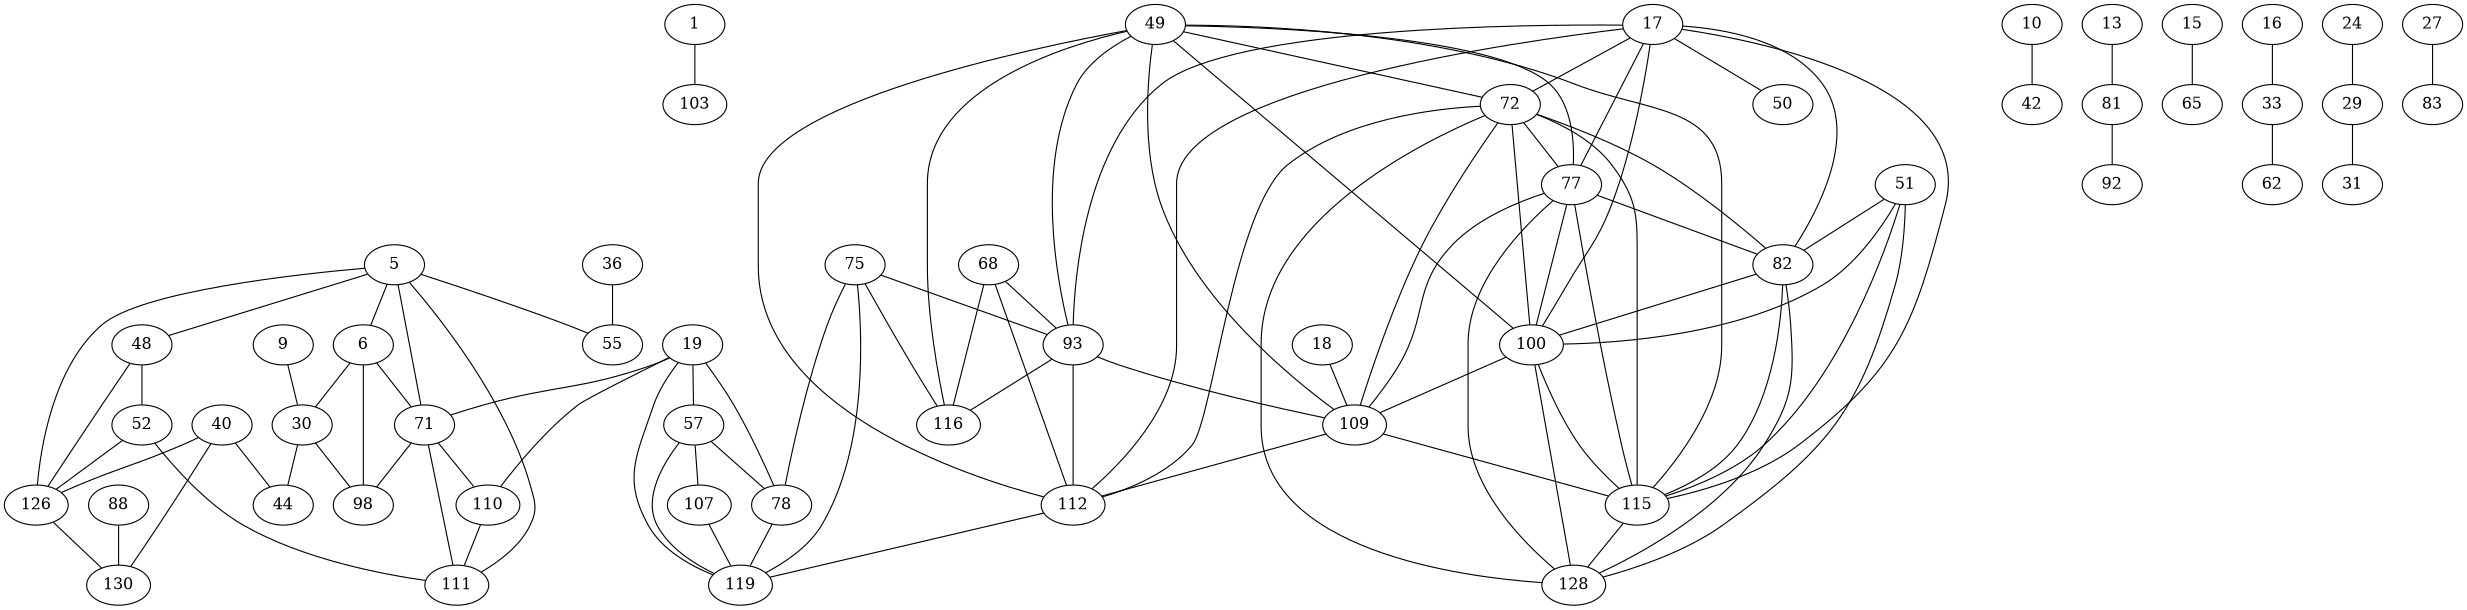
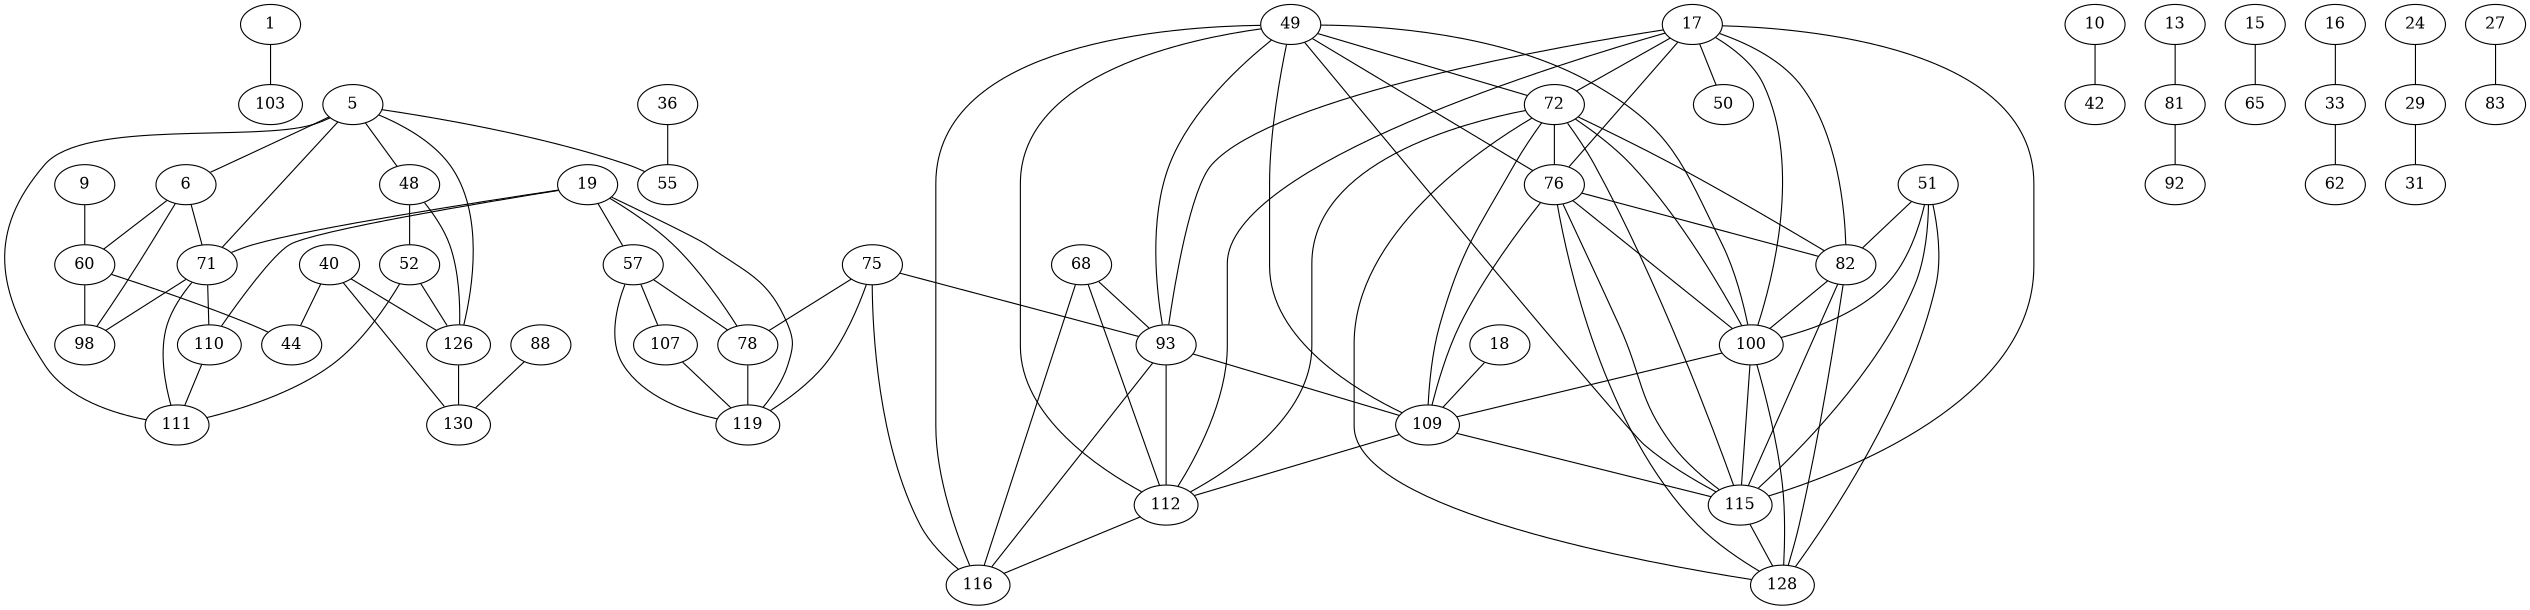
(1572, 185) -> (1554, 185)
(302, 425) -> (85, 265)
(907, 545) -> (1072, 545)
